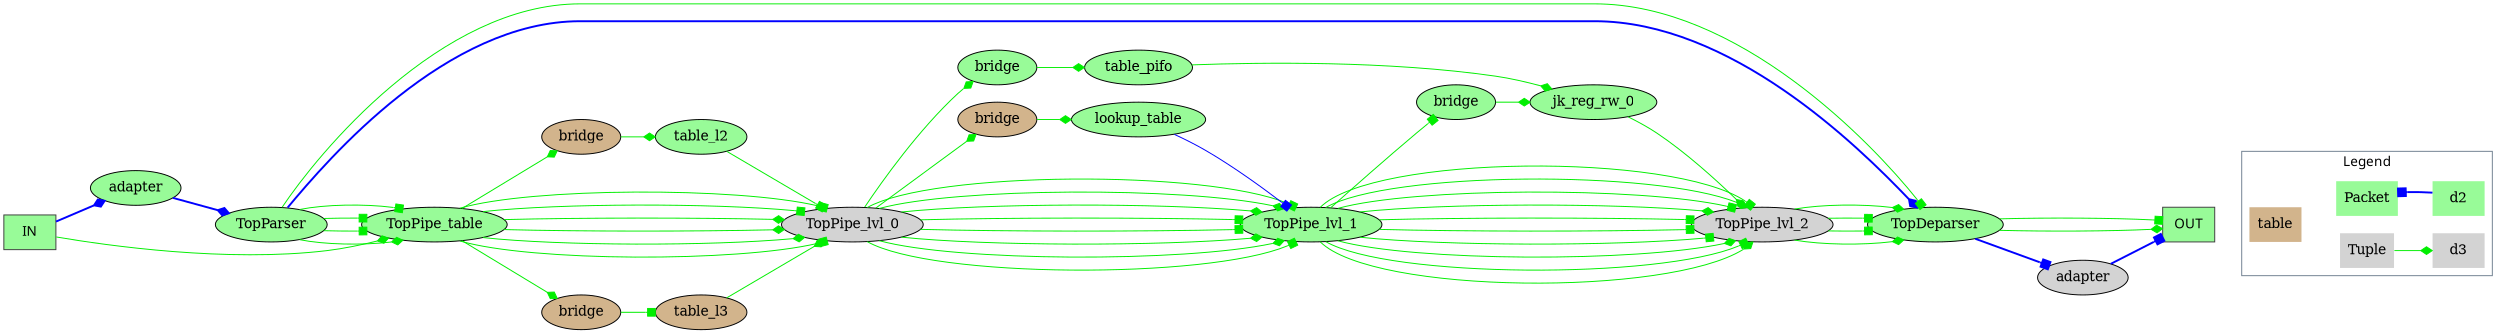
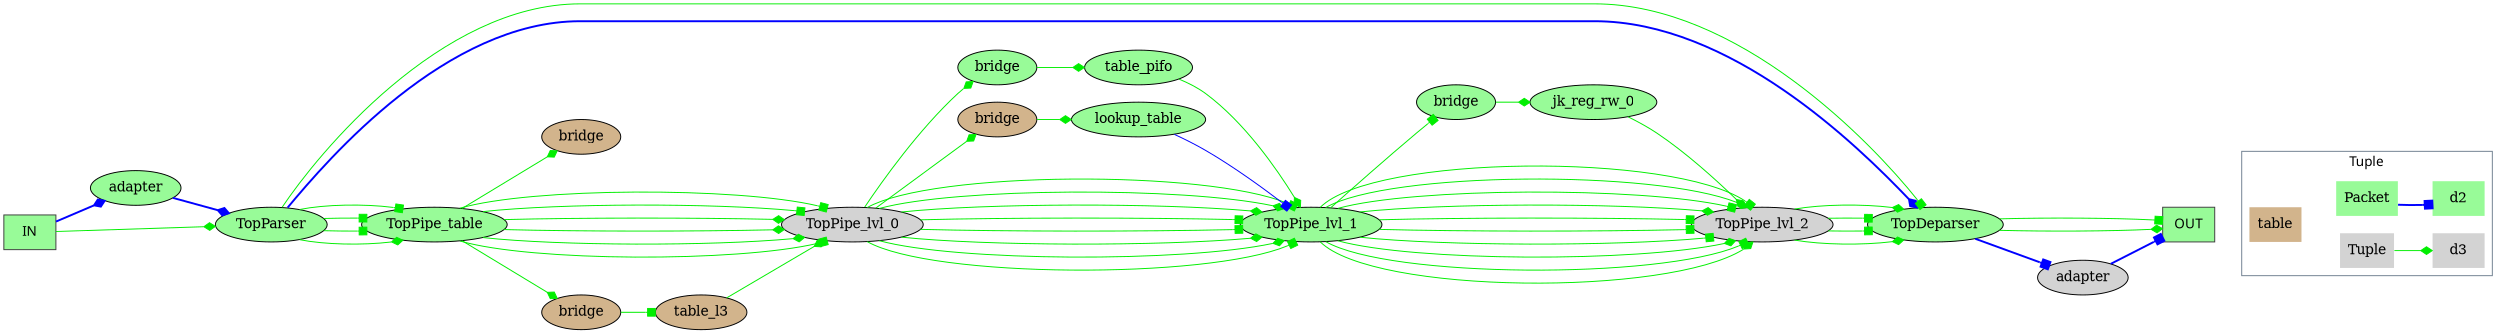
(1367, 65) -> (1245, 130)
(701, 137) -> none
(2367, 162) -> (2367, 162)
(2420, 192) -> (2410, 205)
(217, 254) -> (130, 229)
